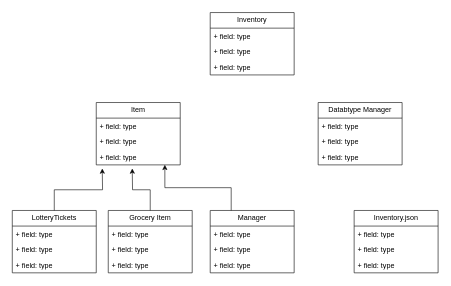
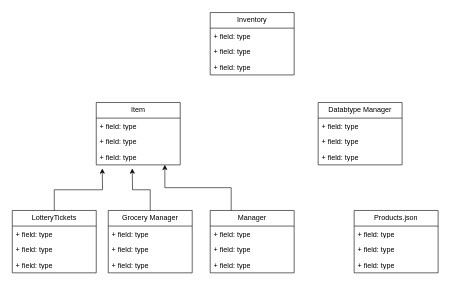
(150, 218) -> (150, 218)
(396, 218) -> (396, 218)
